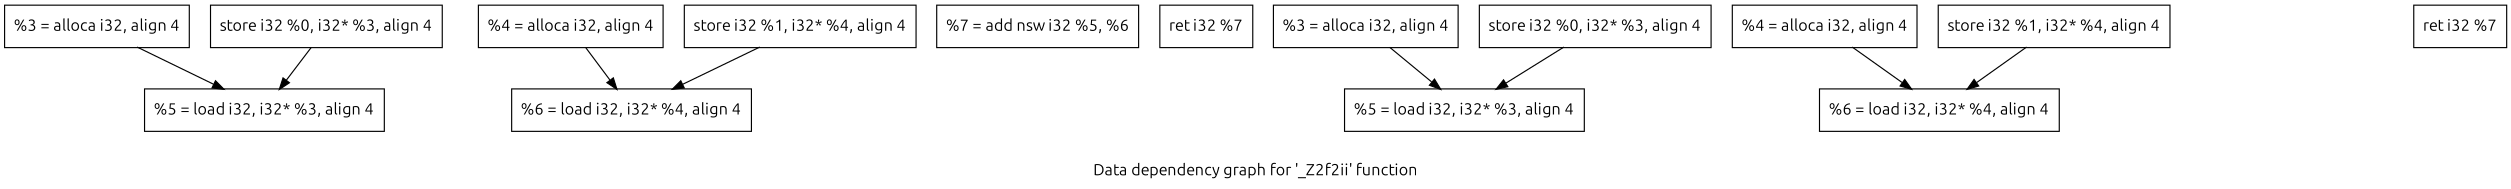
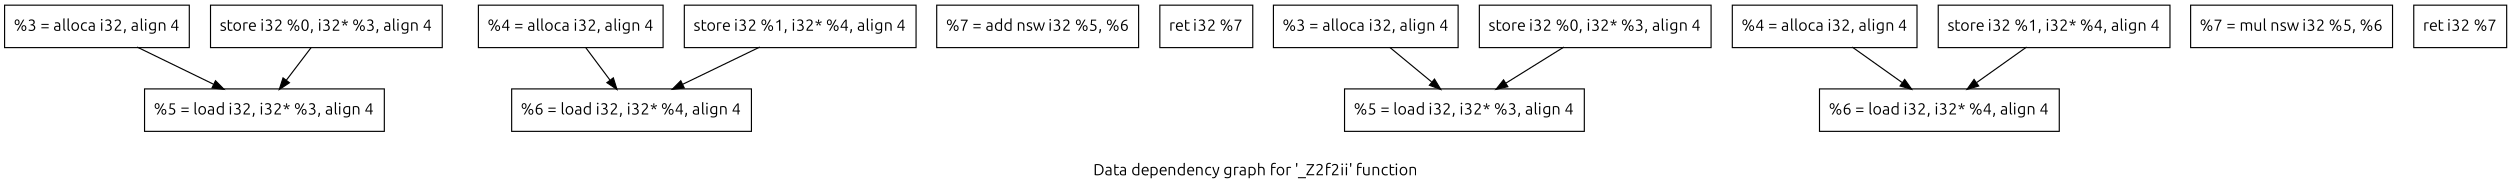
none -> (2292, 26)
